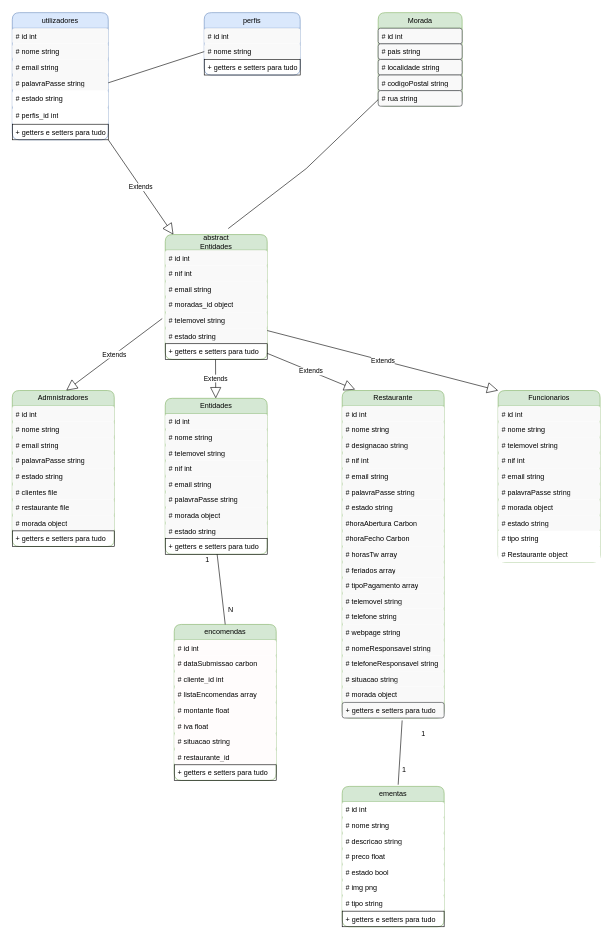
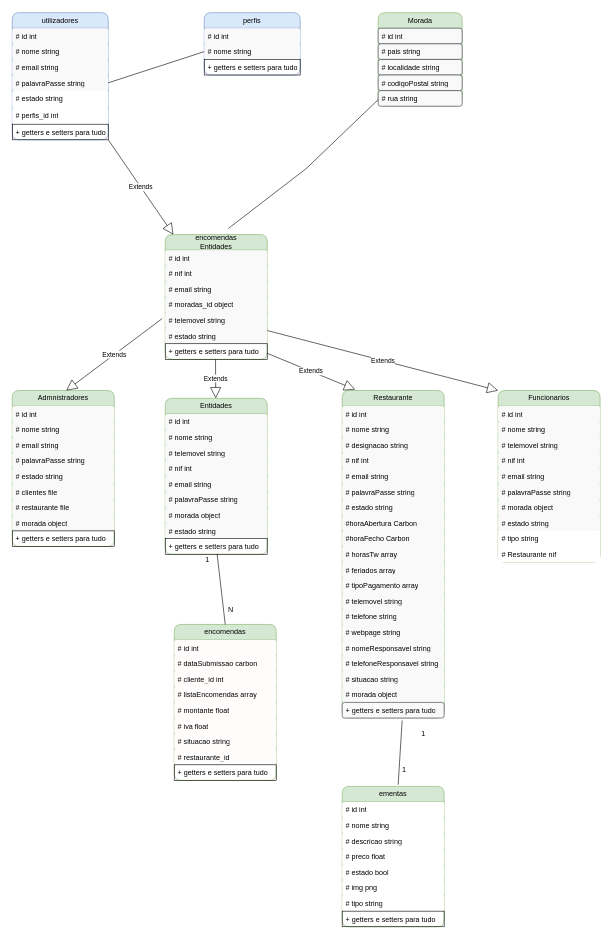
(216, 242) -> (216, 242)
(540, 554) -> (533, 554)
